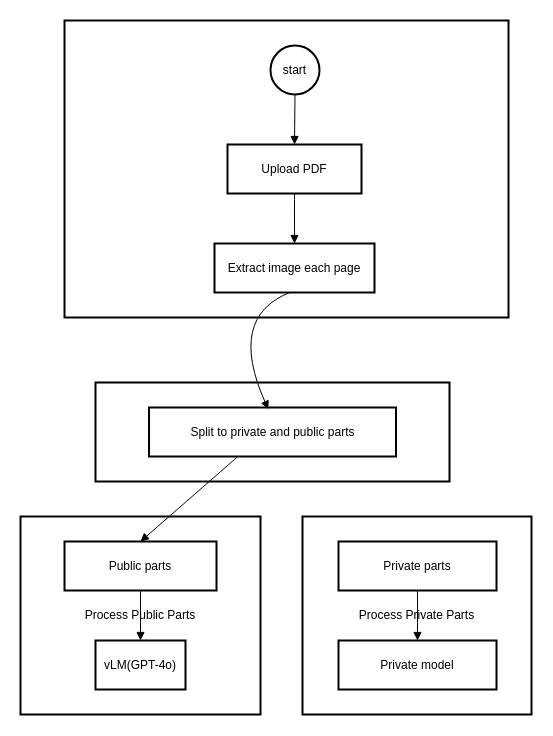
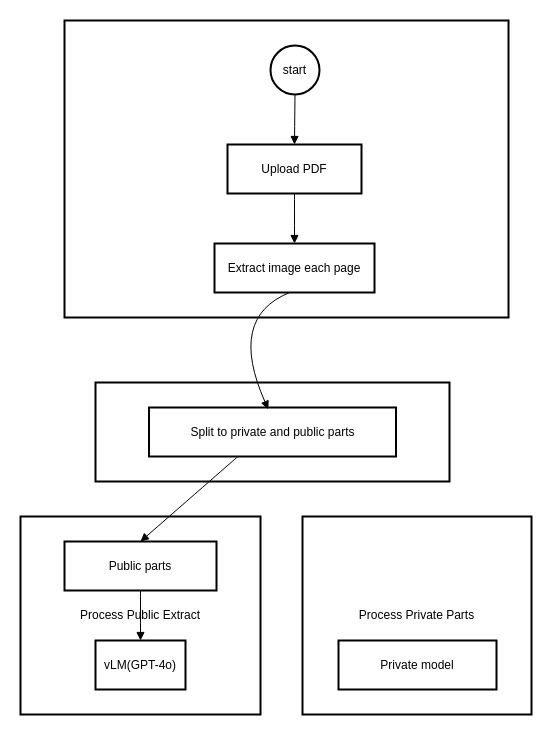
(418, 566) -> none
(418, 612) -> none
(141, 616) -> (141, 616)
